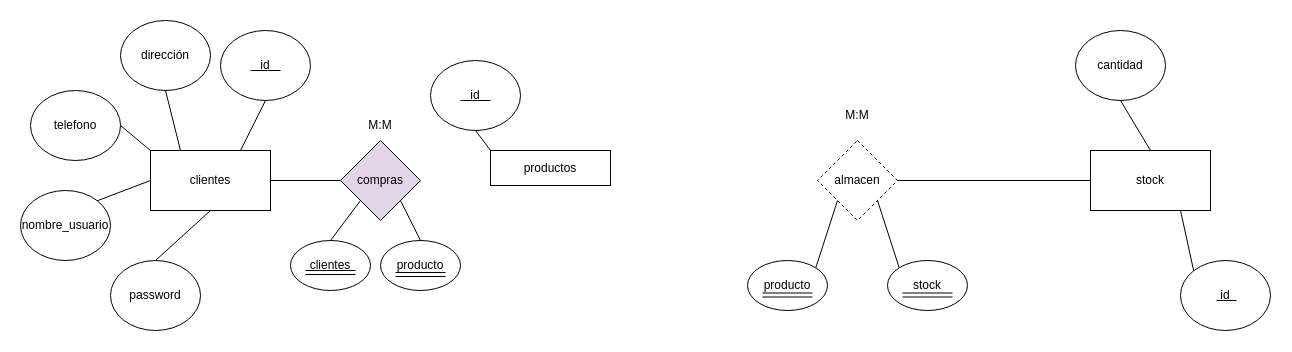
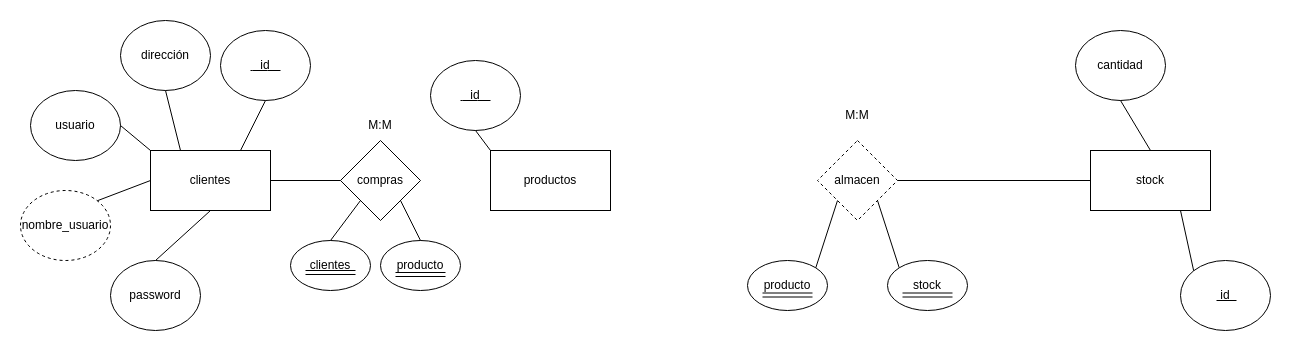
(76, 126) -> (76, 126)
(551, 168) -> (551, 181)
(381, 181) -> (381, 181)
(66, 226) -> (66, 226)
